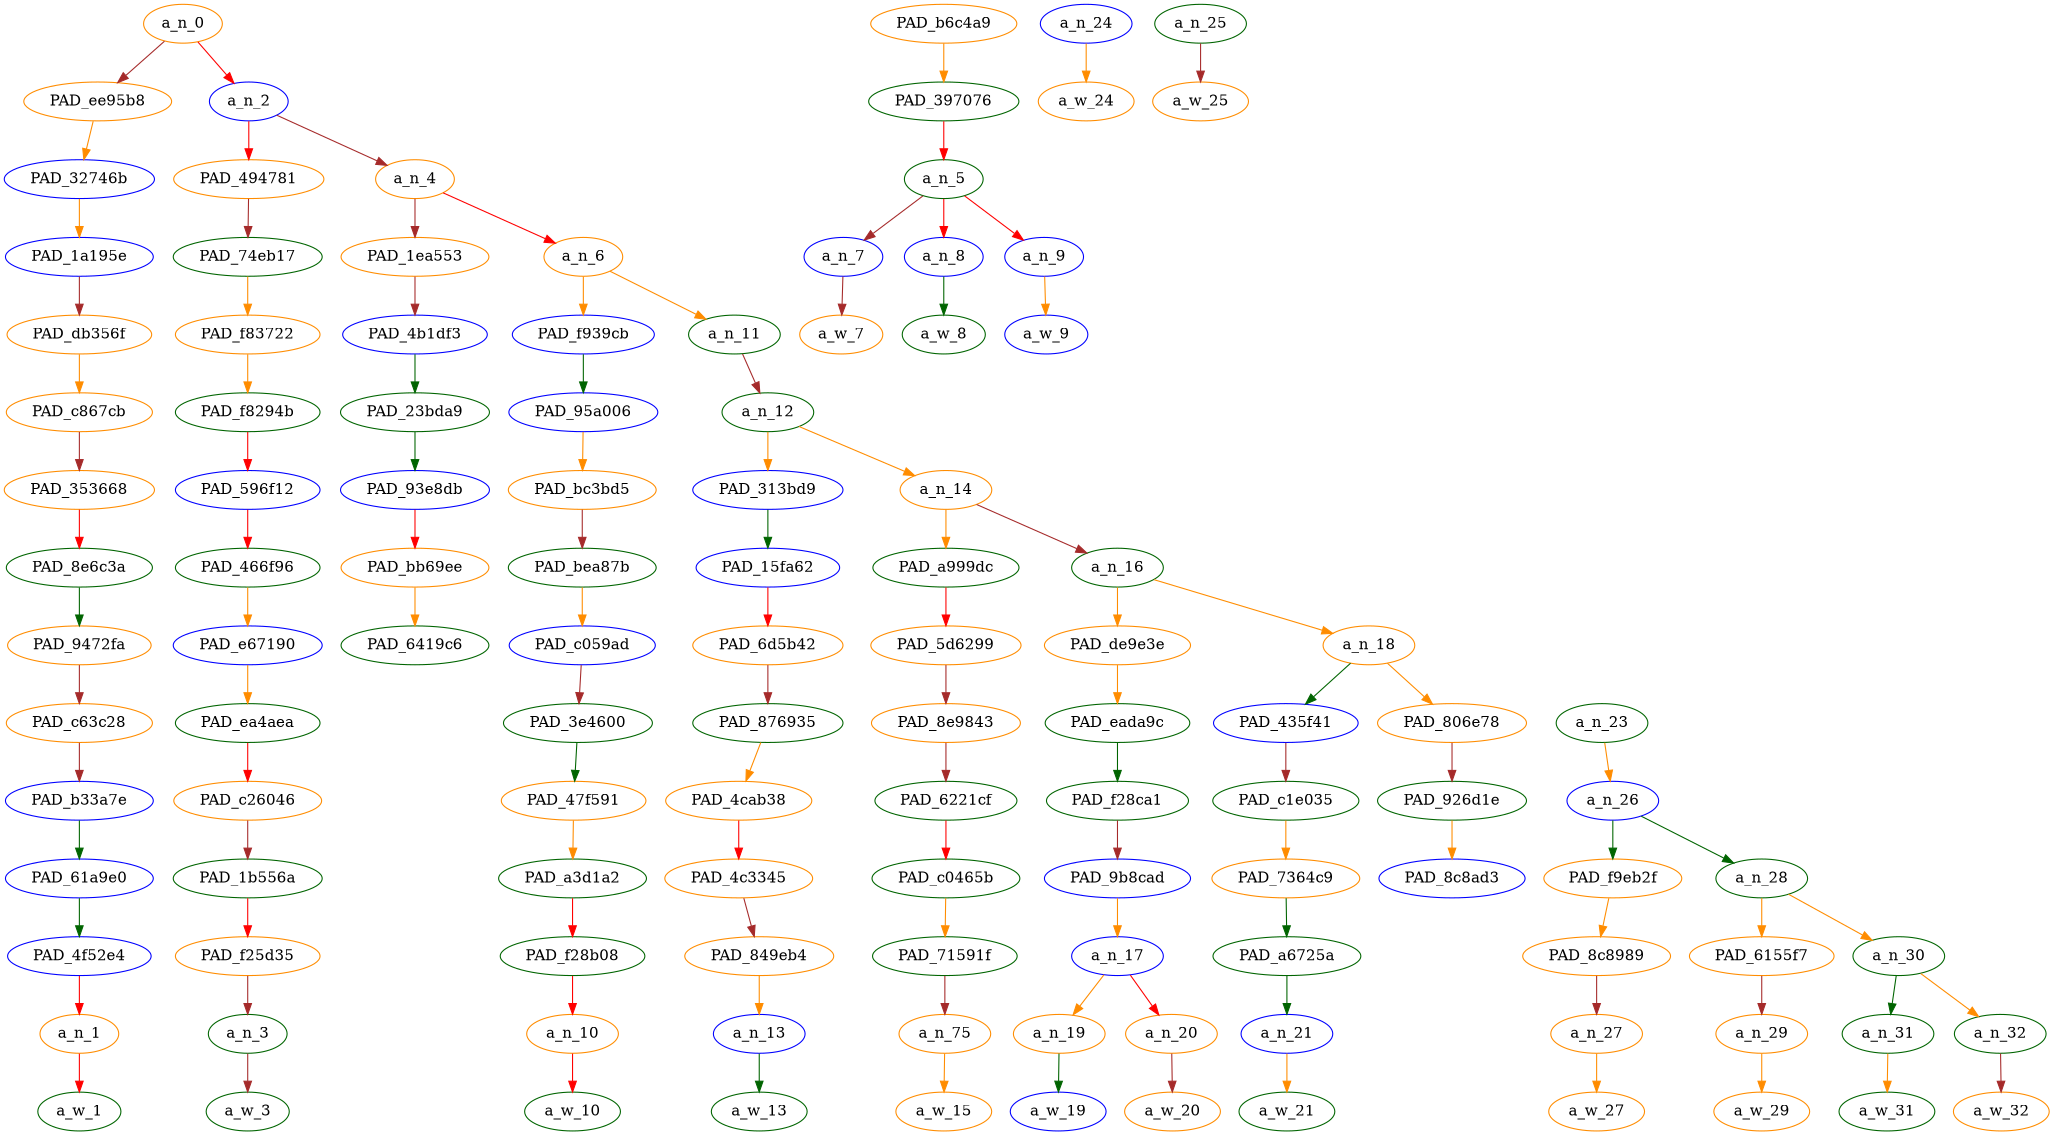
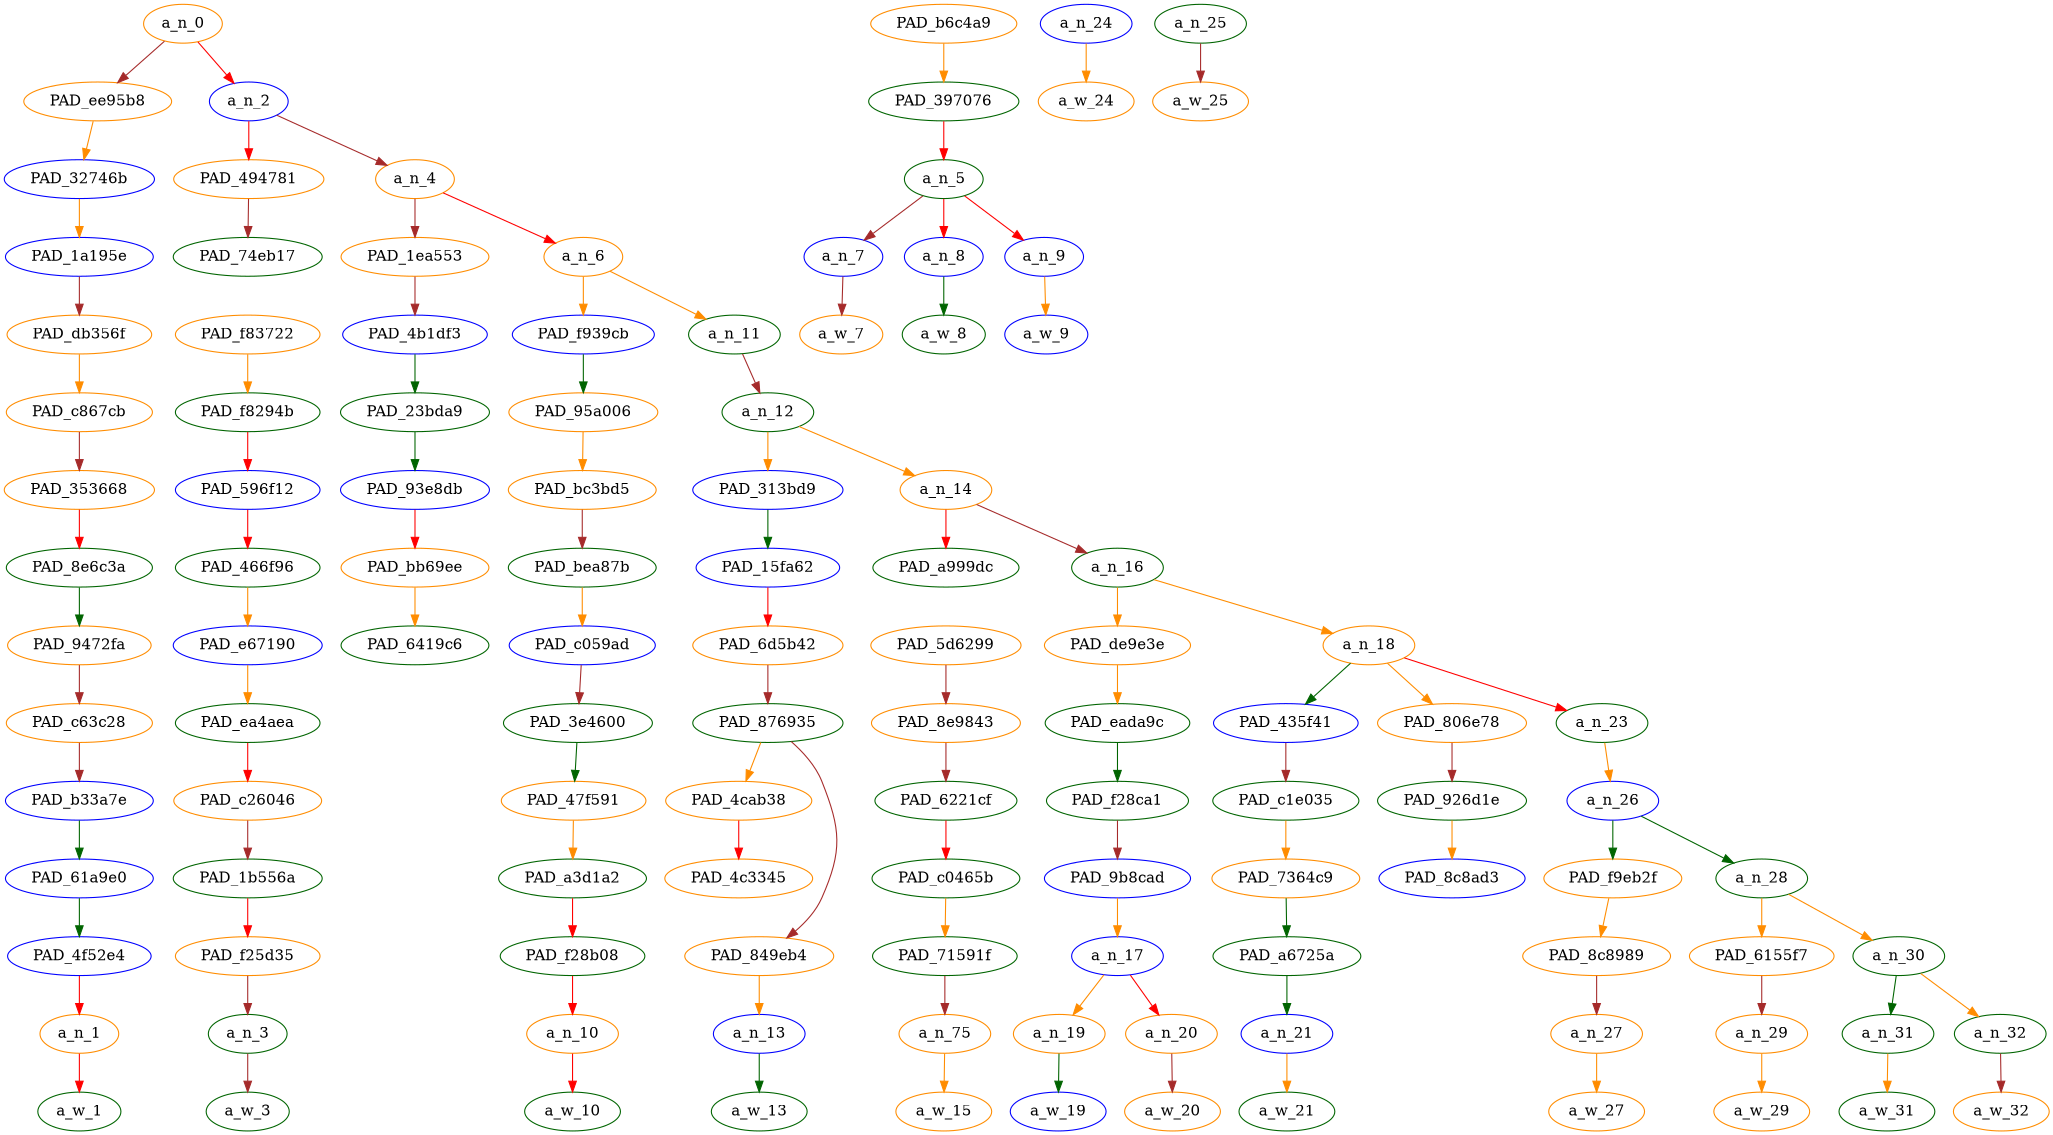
(248, 290) -> none
(583, 412) -> (583, 412)
(946, 523) -> (946, 523)
(946, 601) -> none
none -> (1480, 682)
(748, 912) -> (837, 836)
